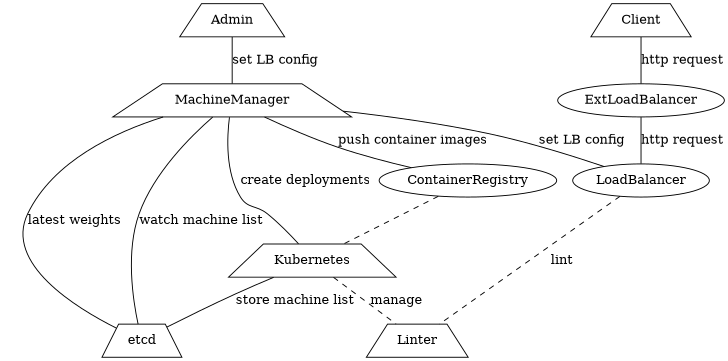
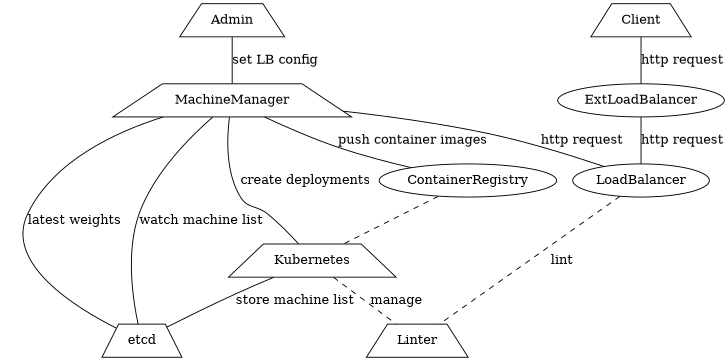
(582, 140) -> (582, 140)
